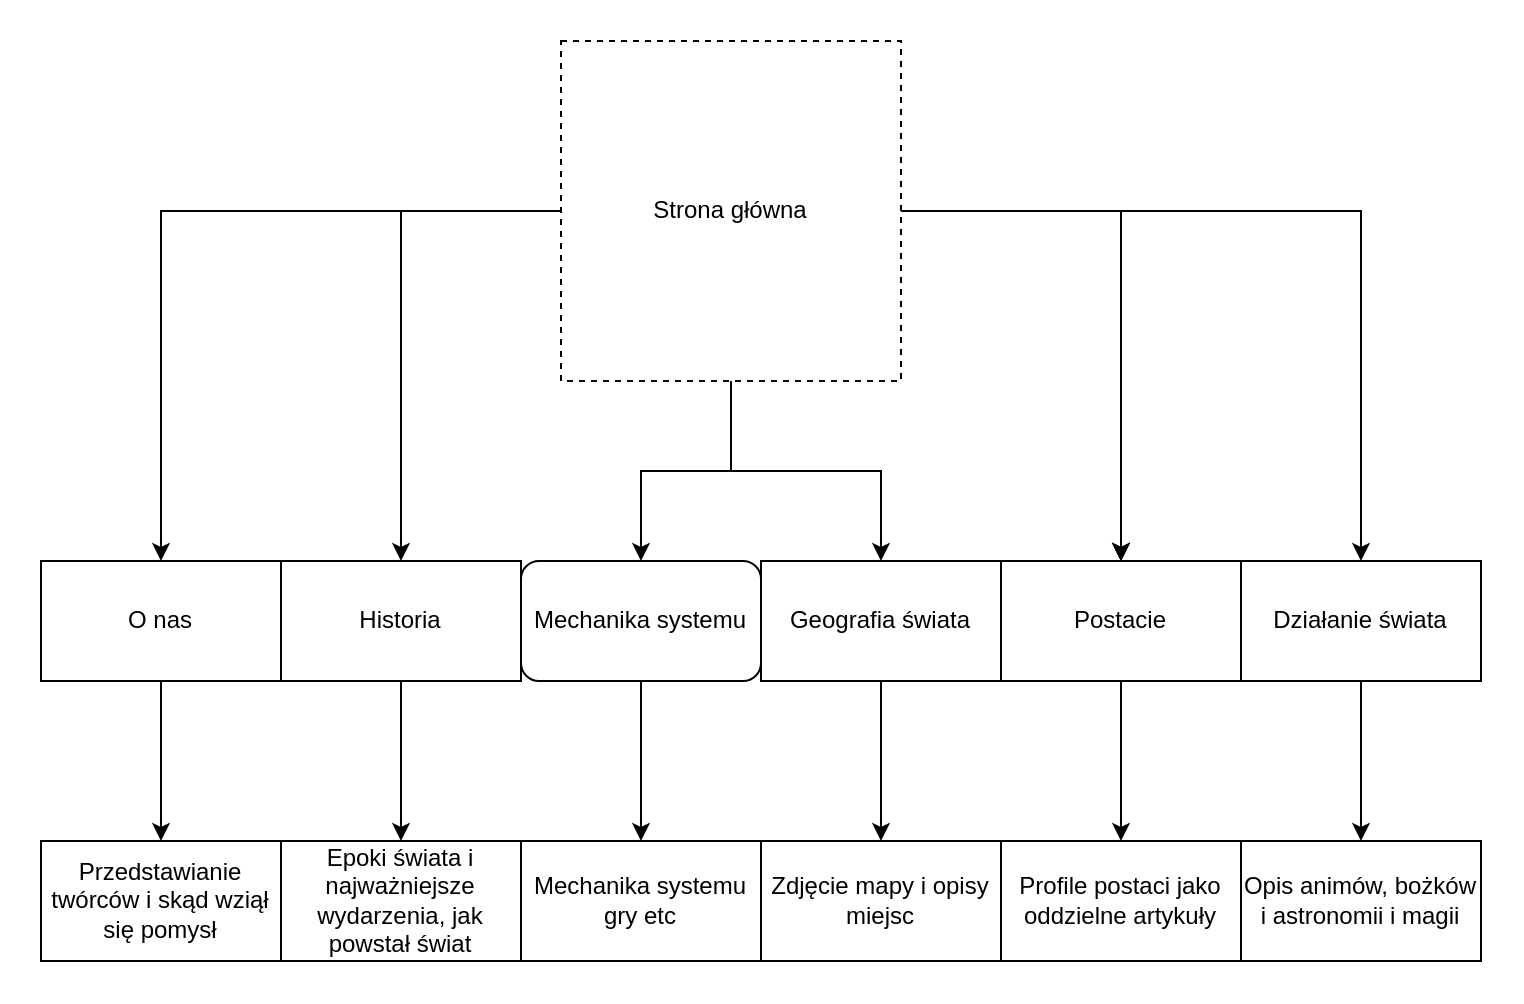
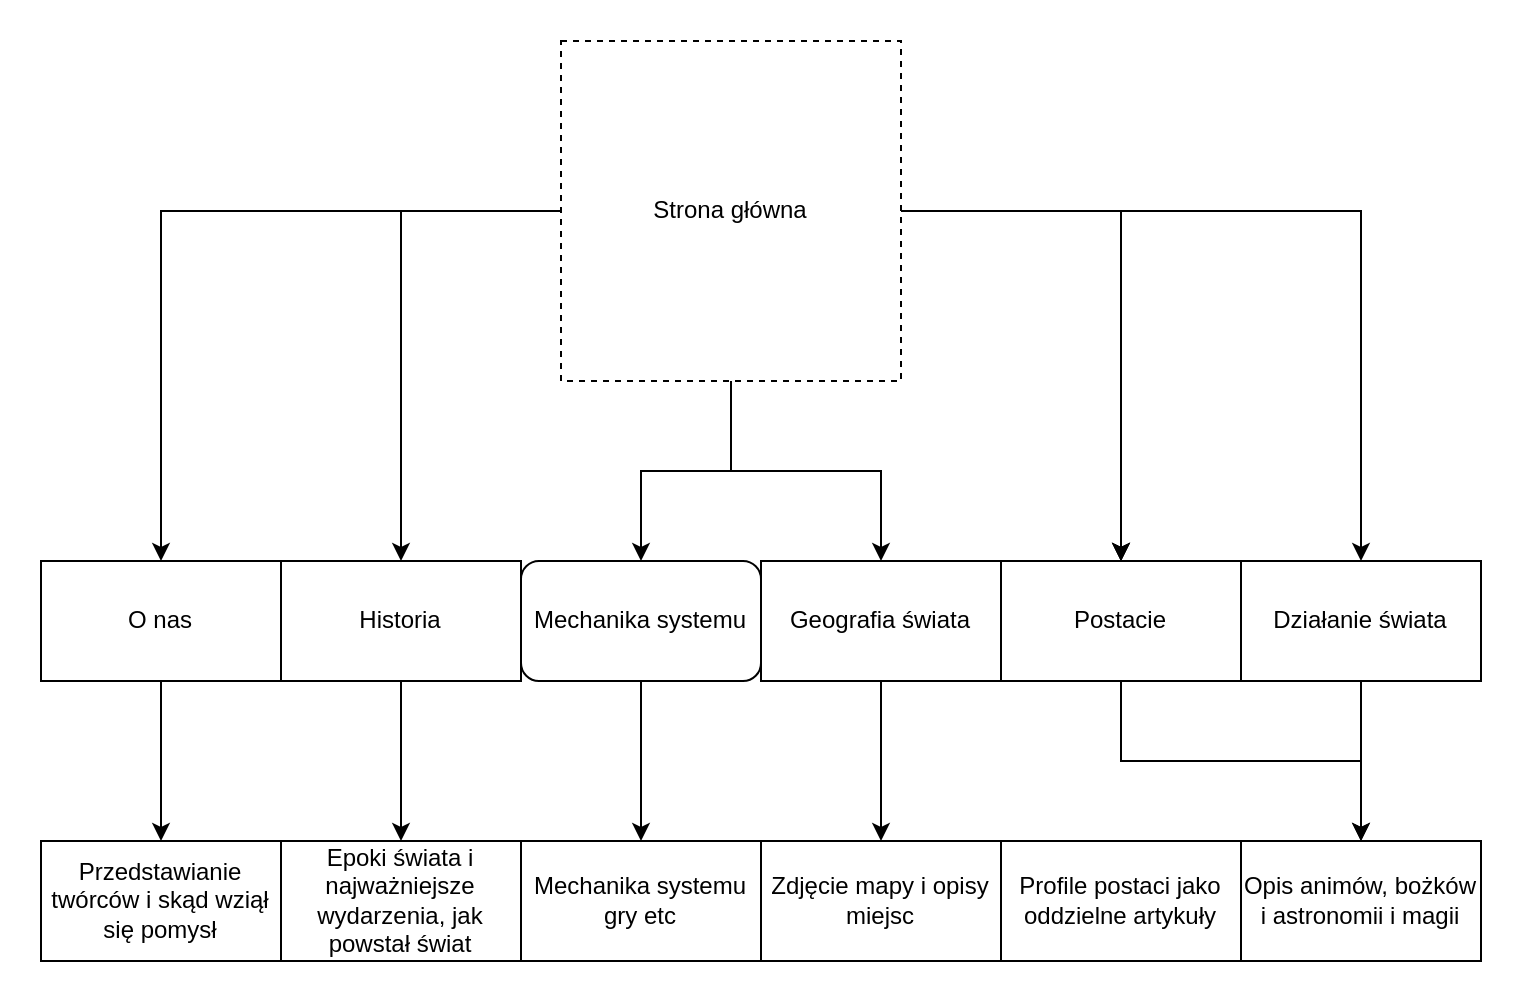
(1121, 793) -> (1238, 761)
